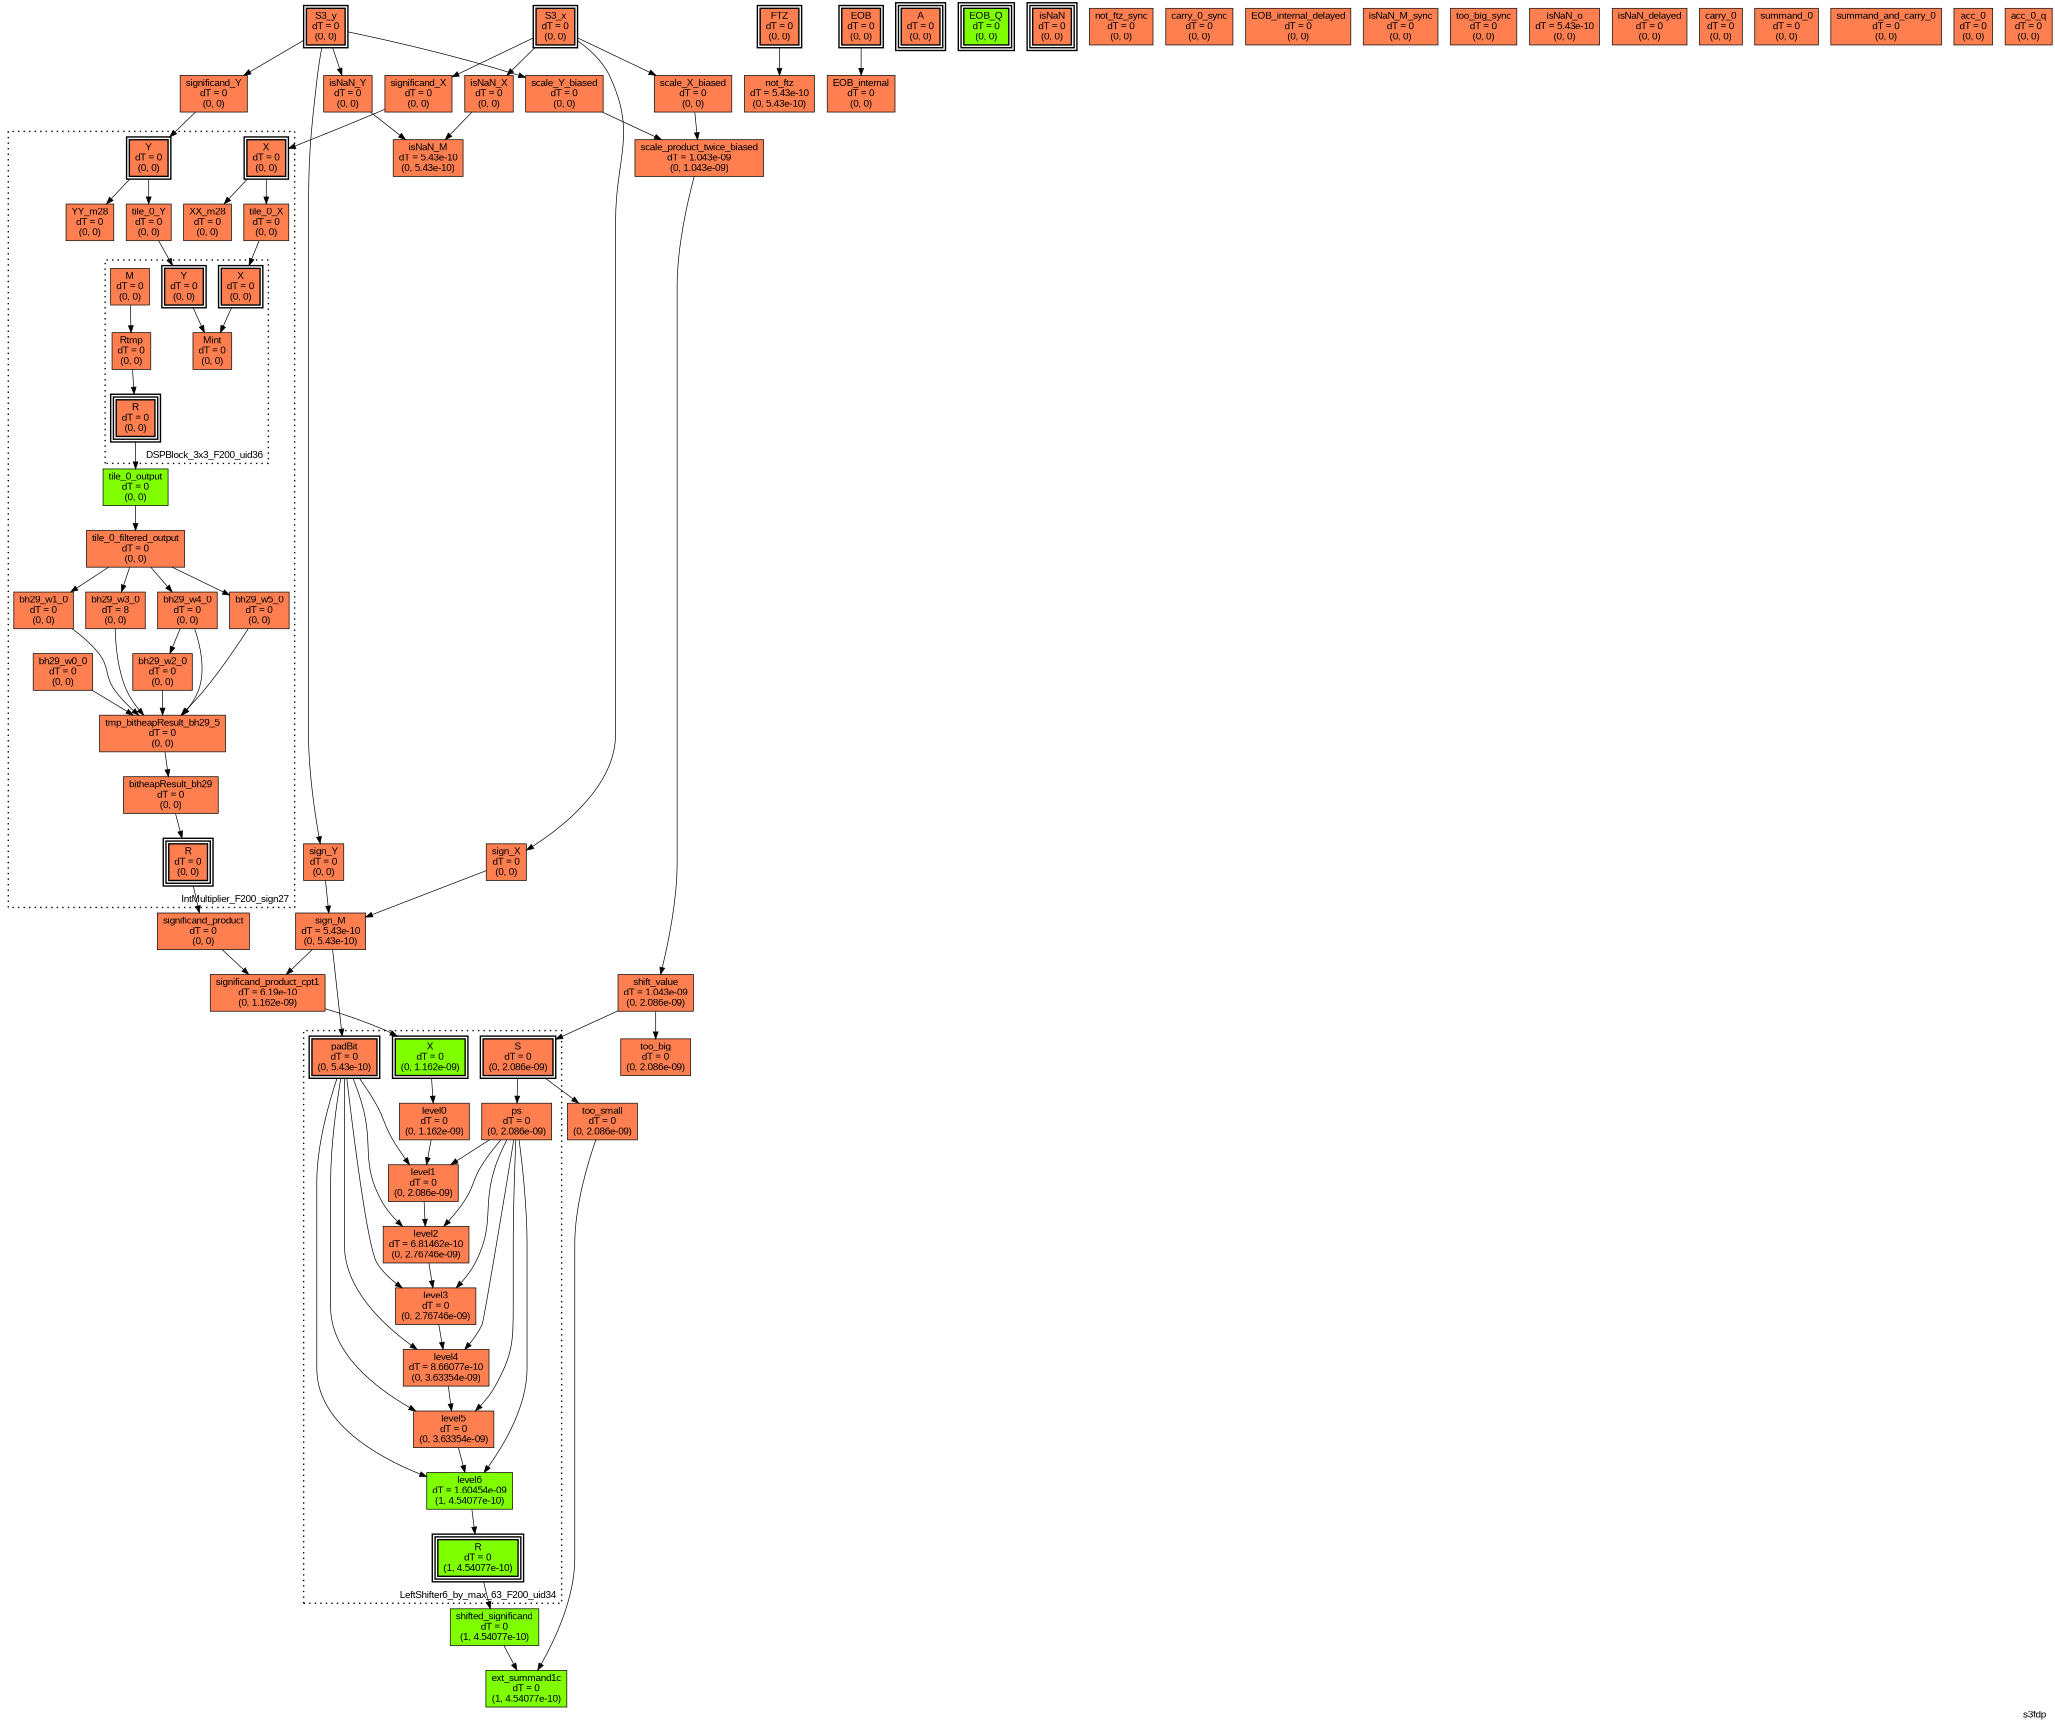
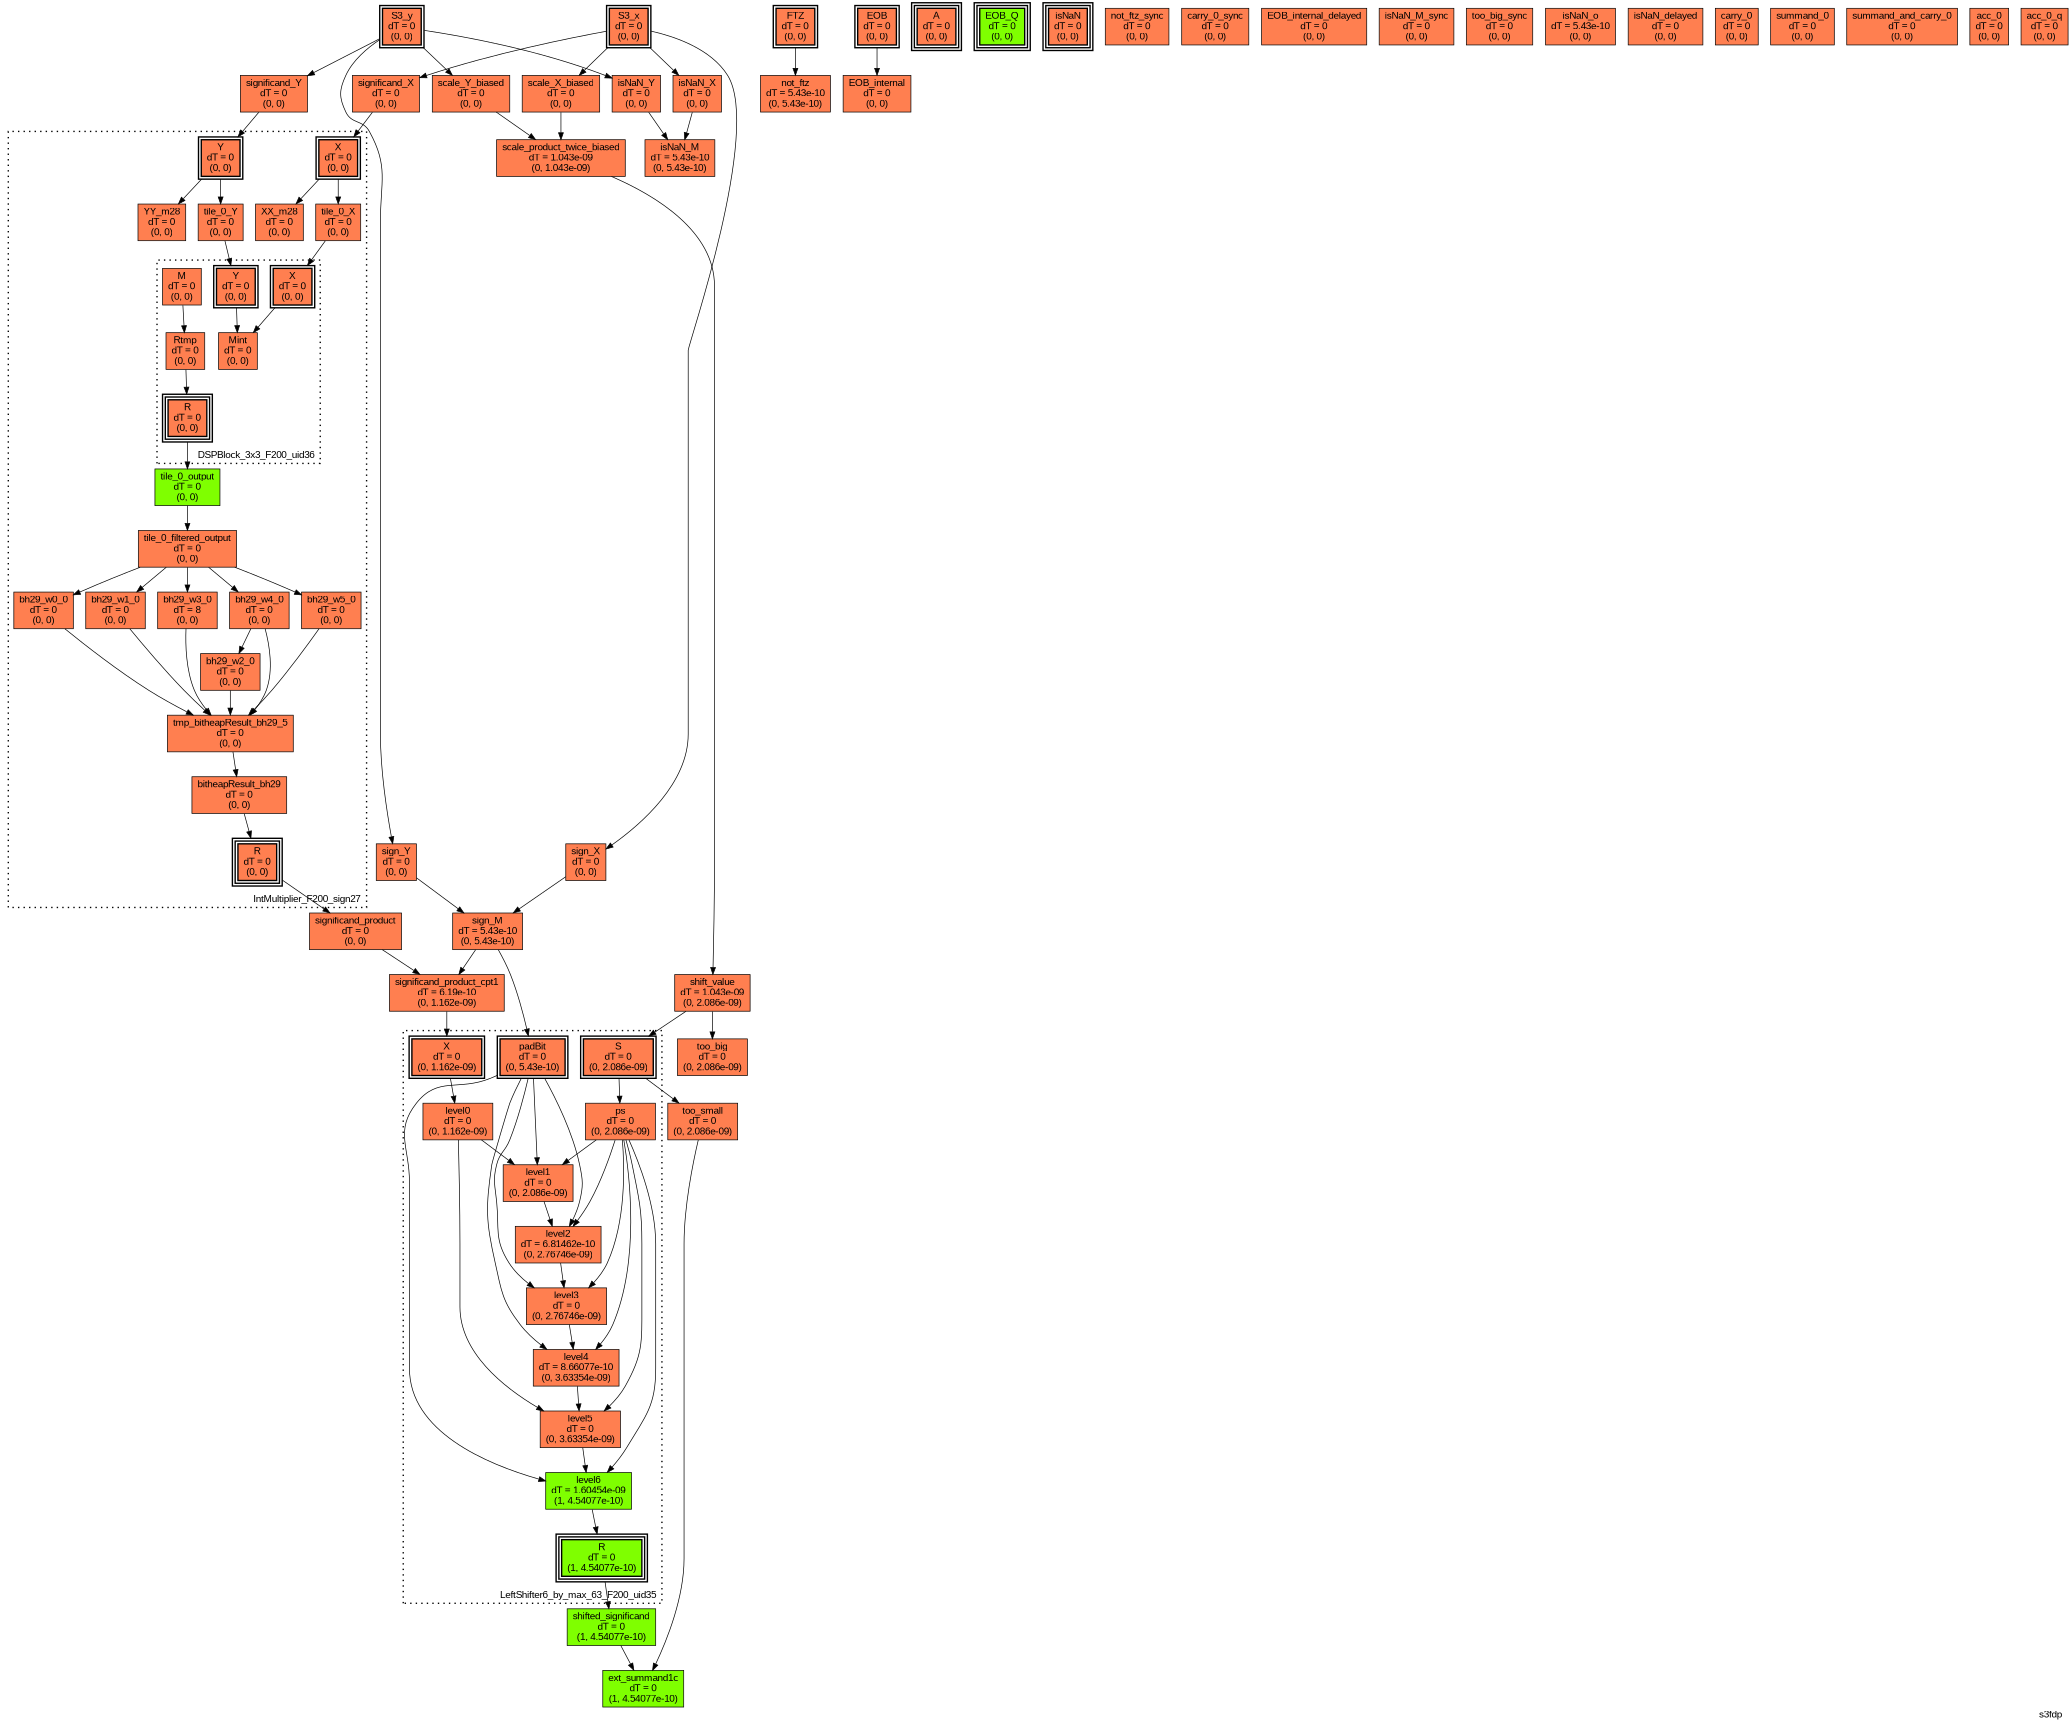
none -> (110, 579)
(430, 1057) -> (447, 1057)
(331, 1259) -> (460, 1290)
(478, 1595) -> (578, 1595)
